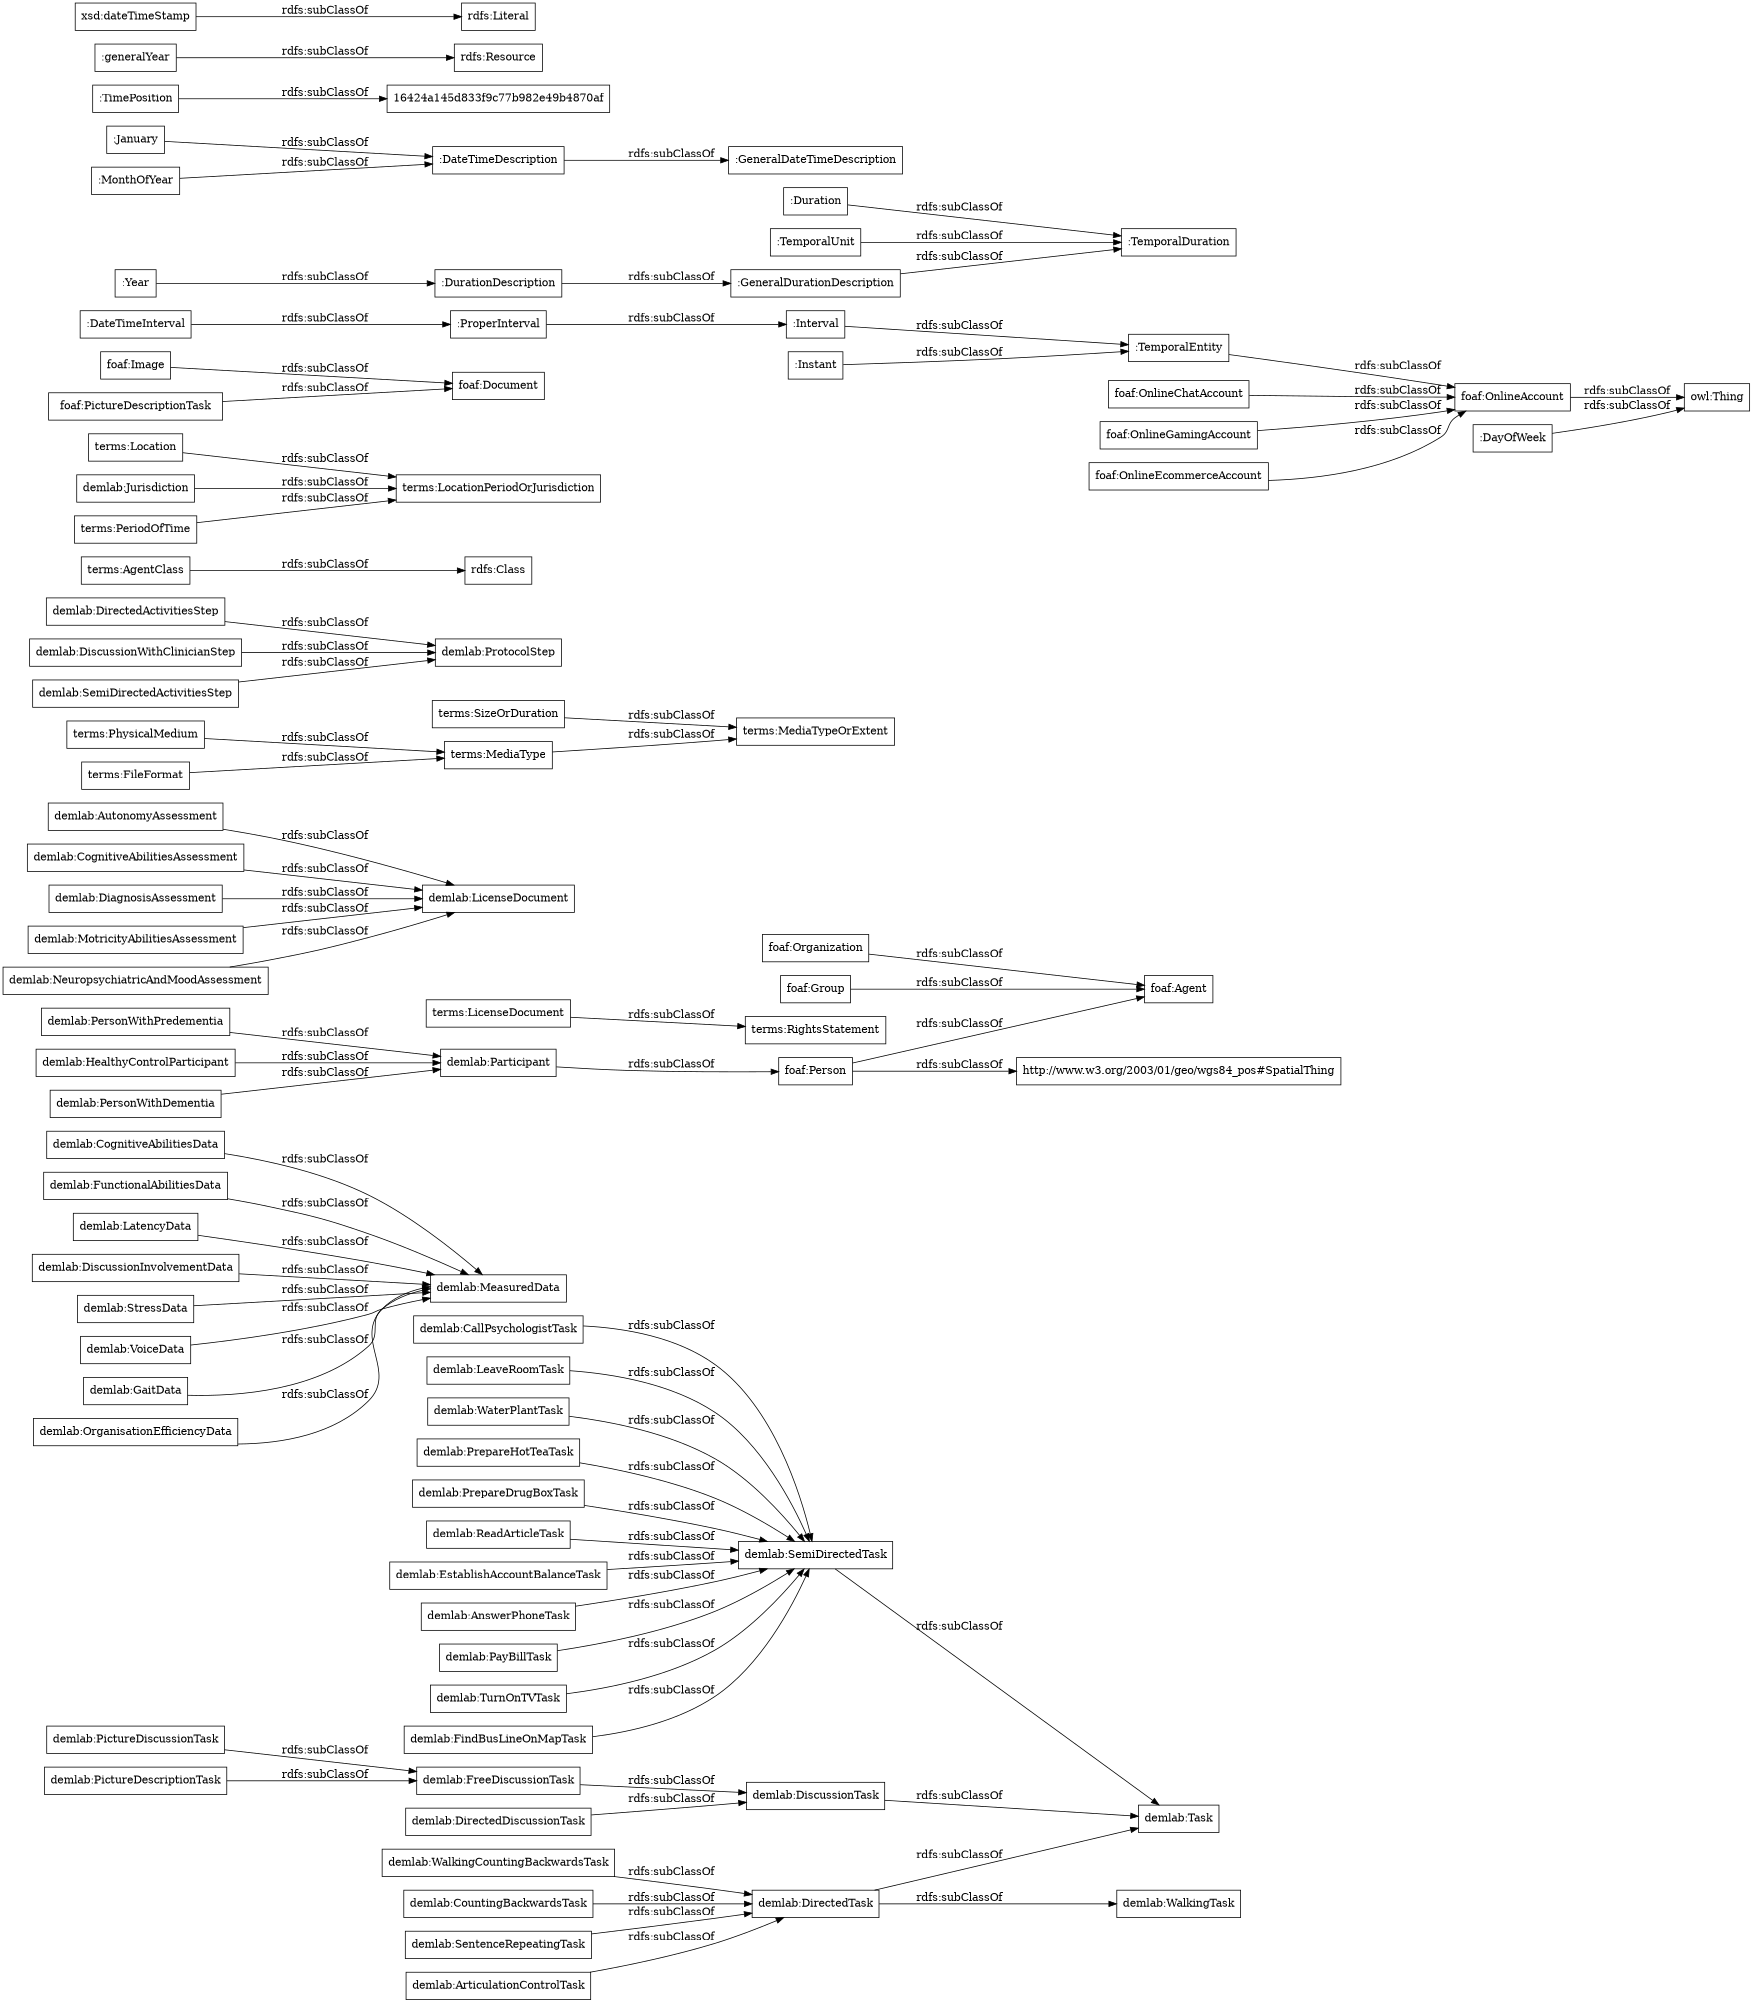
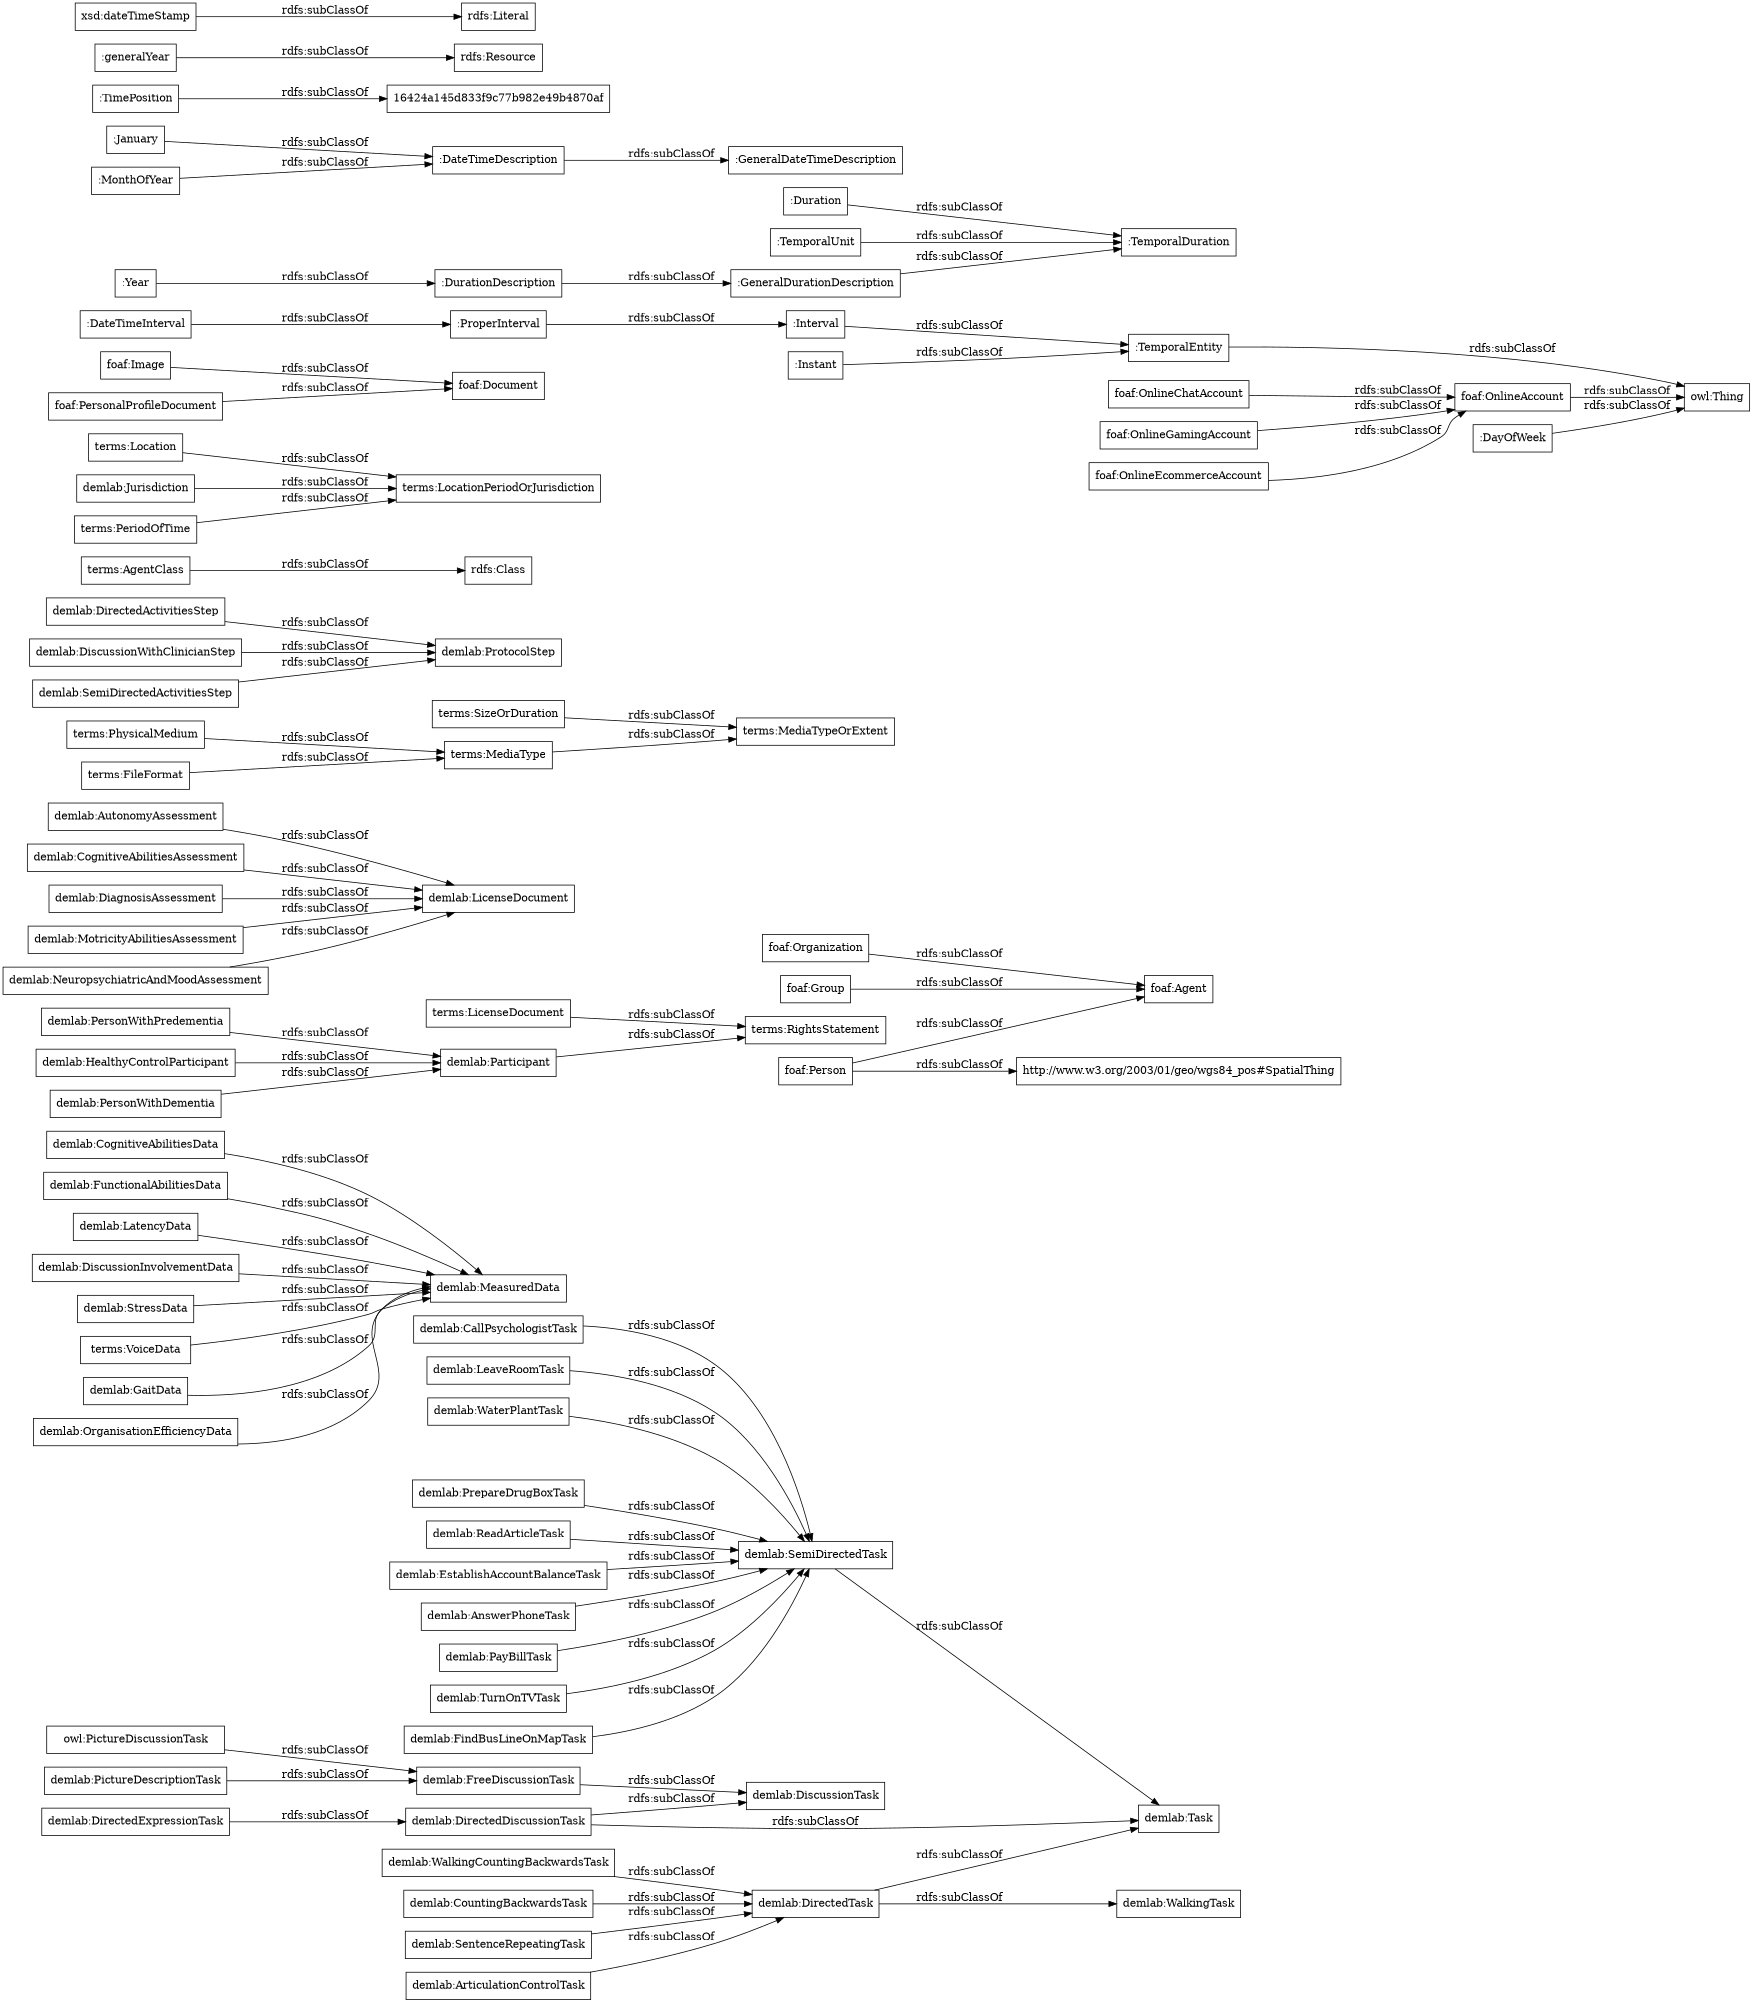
(1338, 370) -> (1454, 354)
(136, 406) -> (136, 406)
(664, 1071) -> (647, 1048)
(136, 1350) -> (136, 1350)
(498, 1453) -> none
(136, 1740) -> (136, 1740)
(1008, 1808) -> (861, 1828)
none -> (136, 1822)
